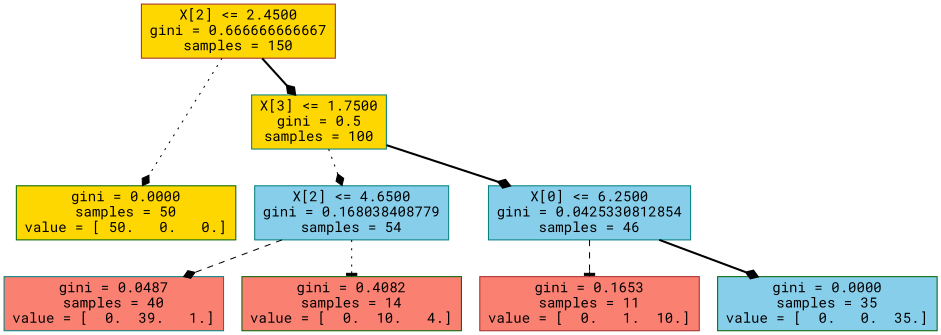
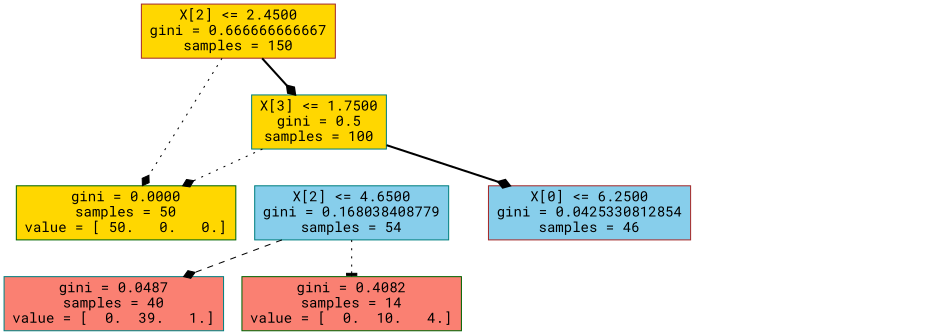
(333, 162) -> (228, 165)
(590, 213) -> (590, 213)
(590, 304) -> none
(827, 304) -> none
